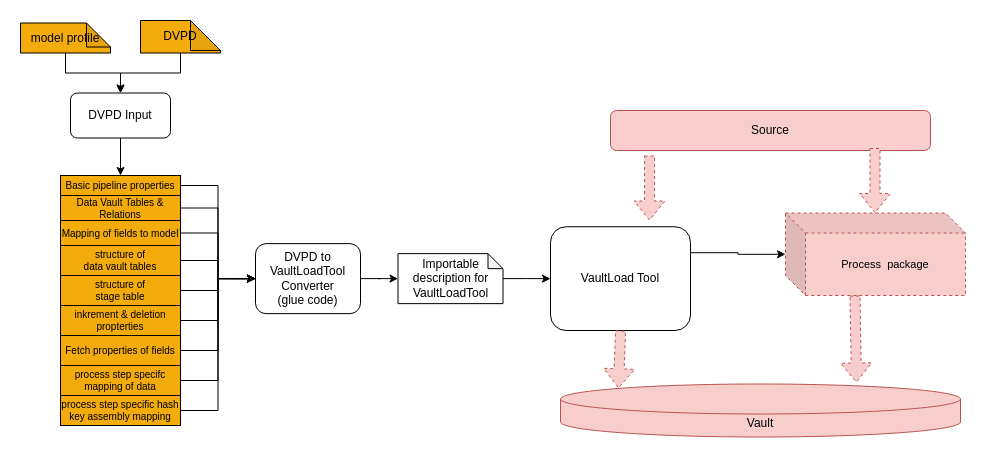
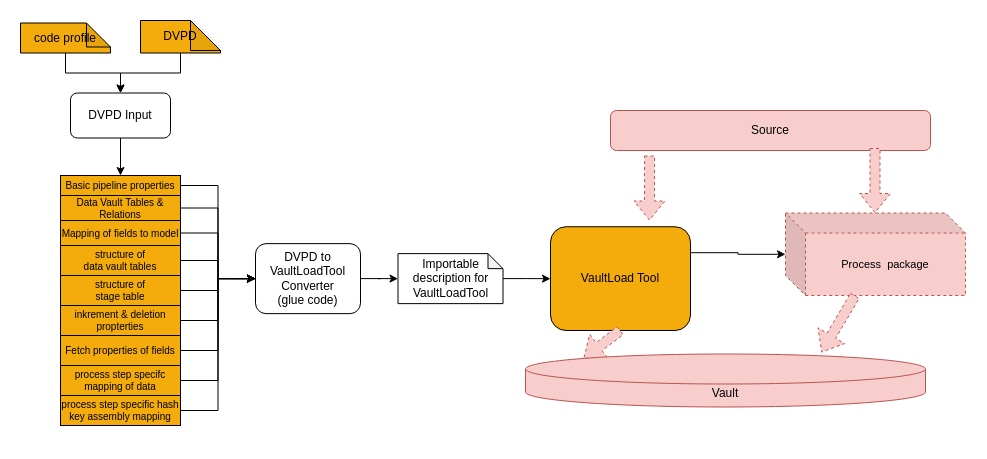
(66, 39) -> (66, 39)
(621, 279) -> (621, 279)
(761, 411) -> (726, 381)
